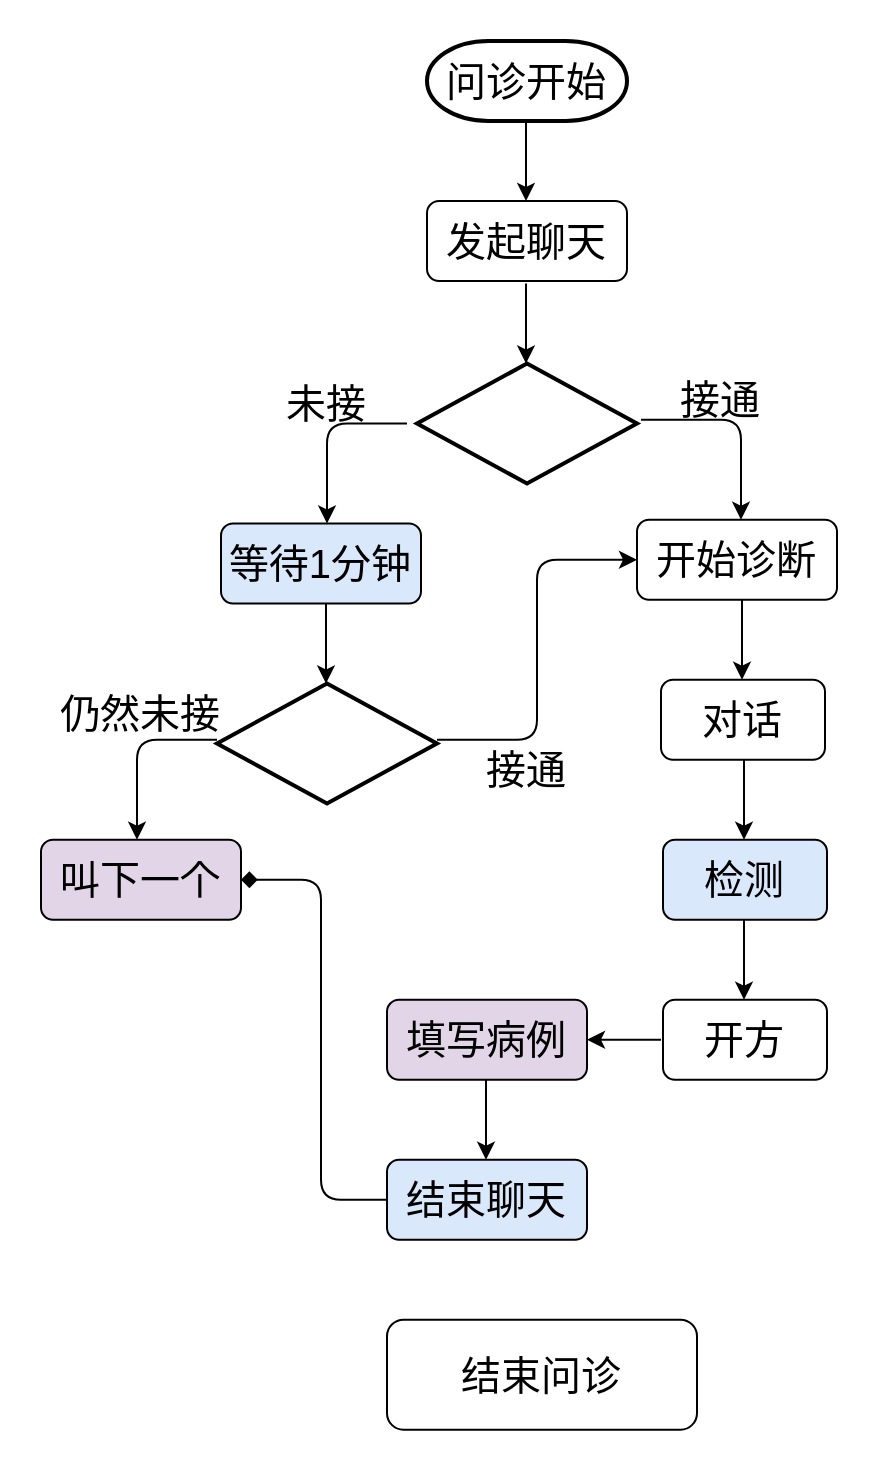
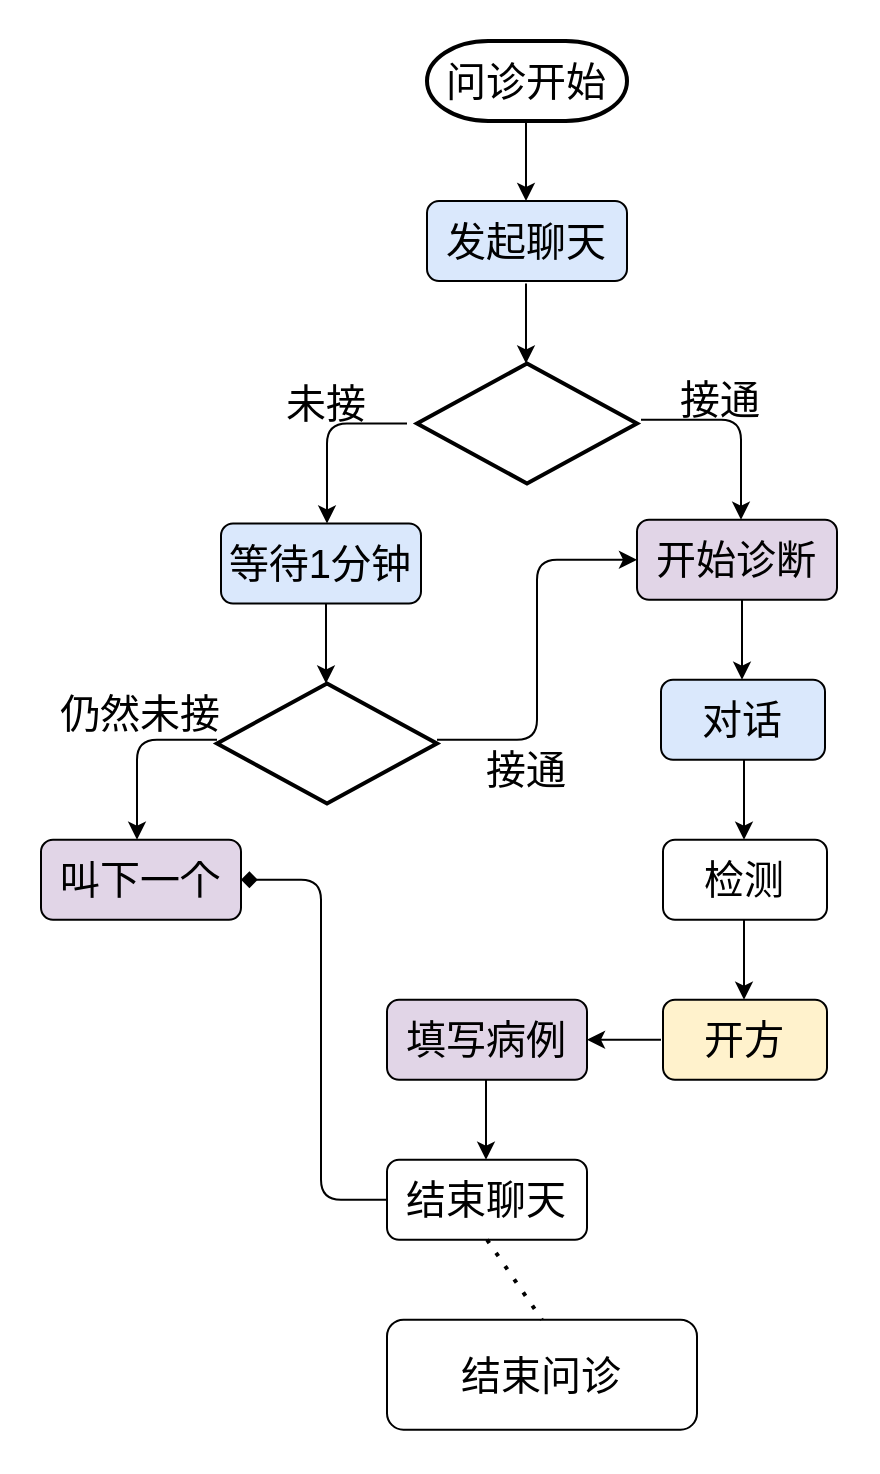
(527, 241) -> (527, 241)
(737, 560) -> (737, 560)
(743, 720) -> (743, 720)
(745, 880) -> (745, 880)
(745, 1040) -> (745, 1040)
(487, 1200) -> (487, 1200)
none -> (524, 1293)
